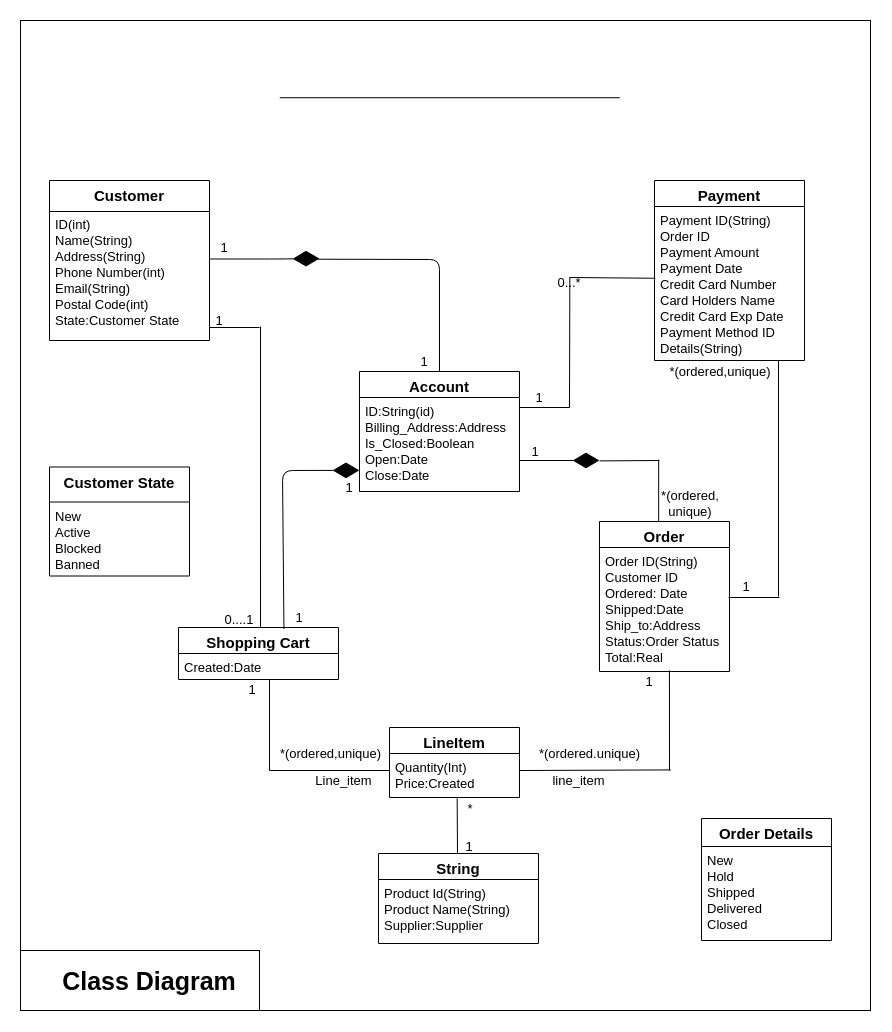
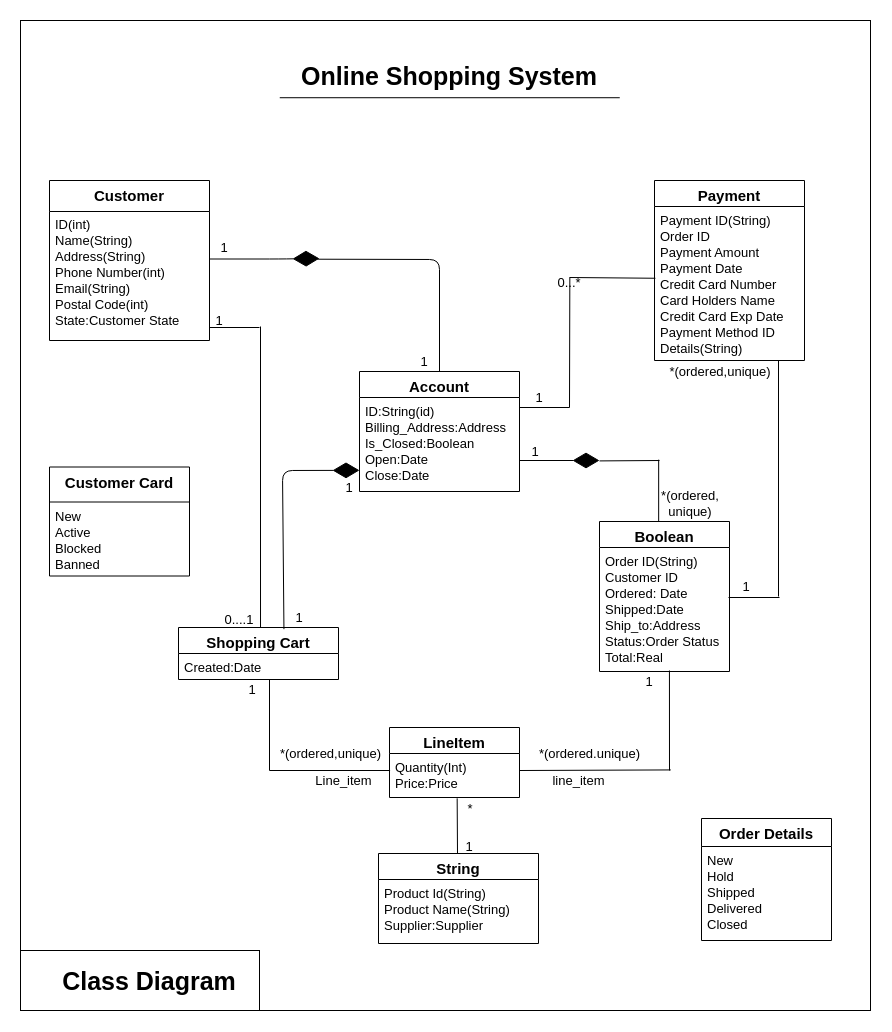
none -> (450, 76)
(119, 483) -> (119, 483)
(664, 537) -> (664, 537)
(441, 768) -> (441, 768)
